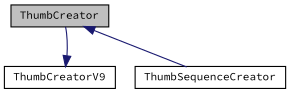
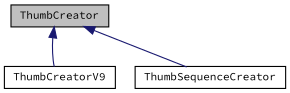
(67, 41) -> (53, 52)
